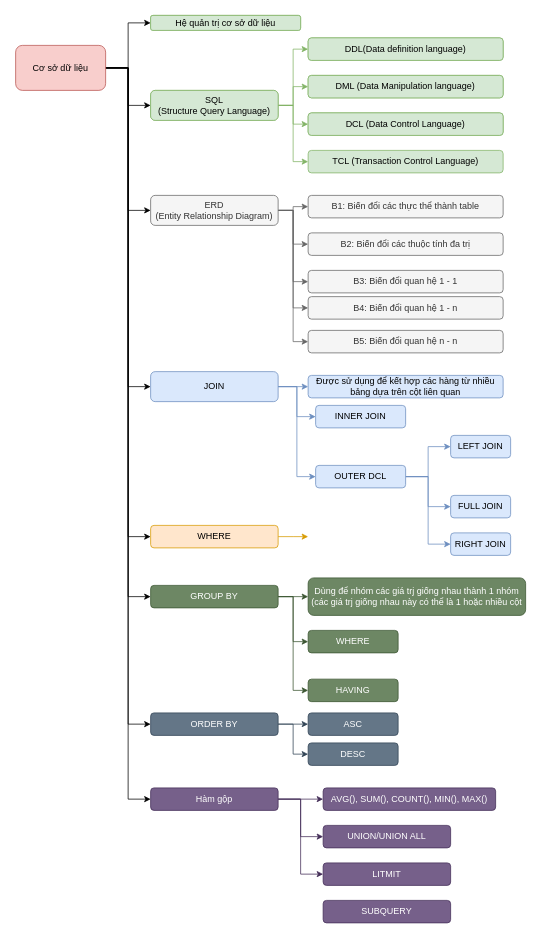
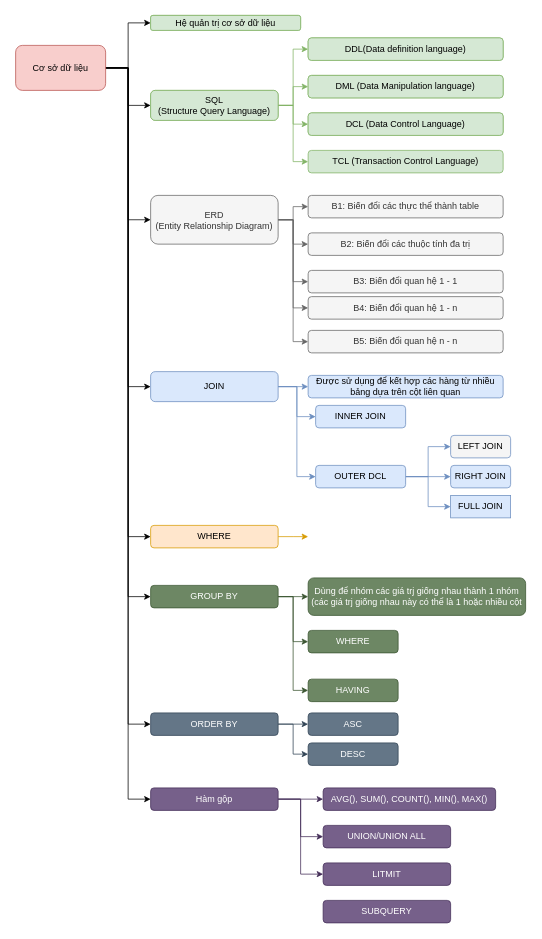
(214, 210) -> (214, 220)
(480, 447) -> (480, 447)
(480, 507) -> (480, 507)
(480, 544) -> (480, 477)
